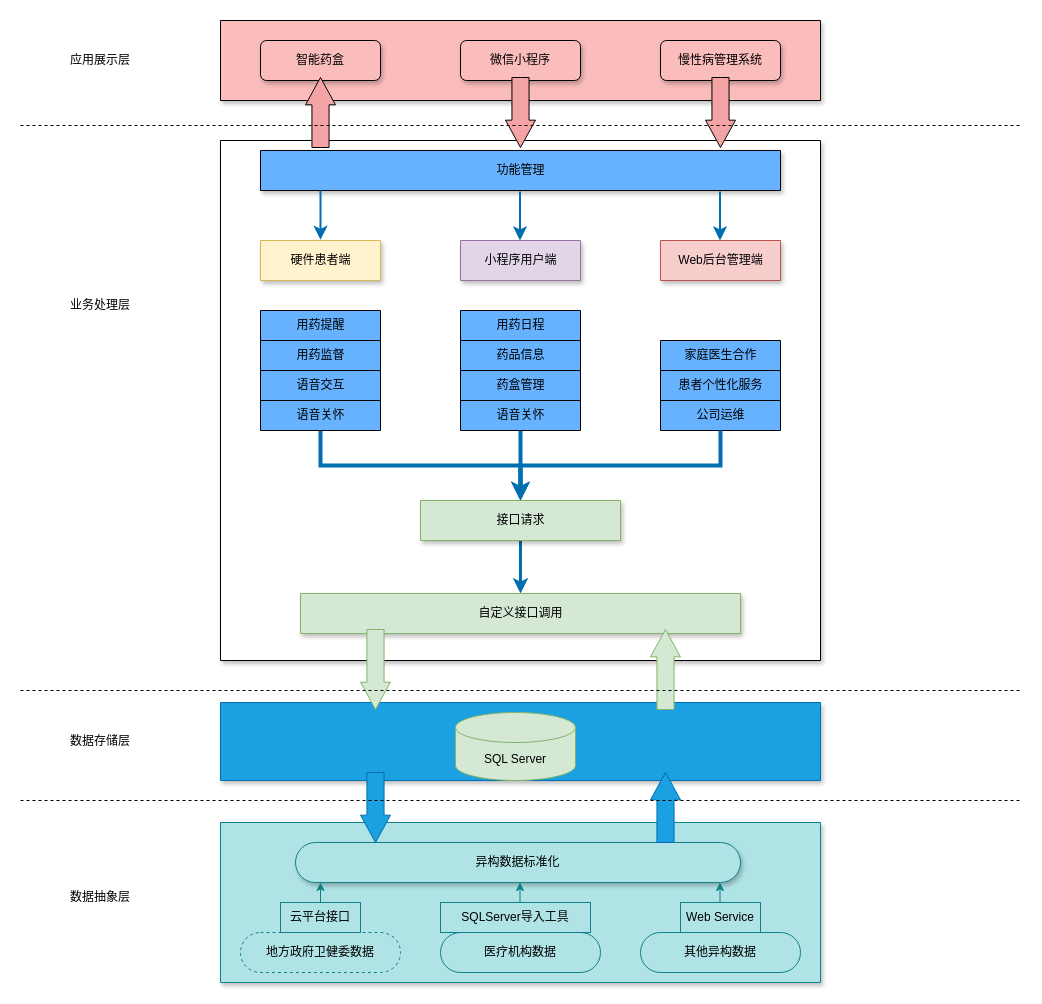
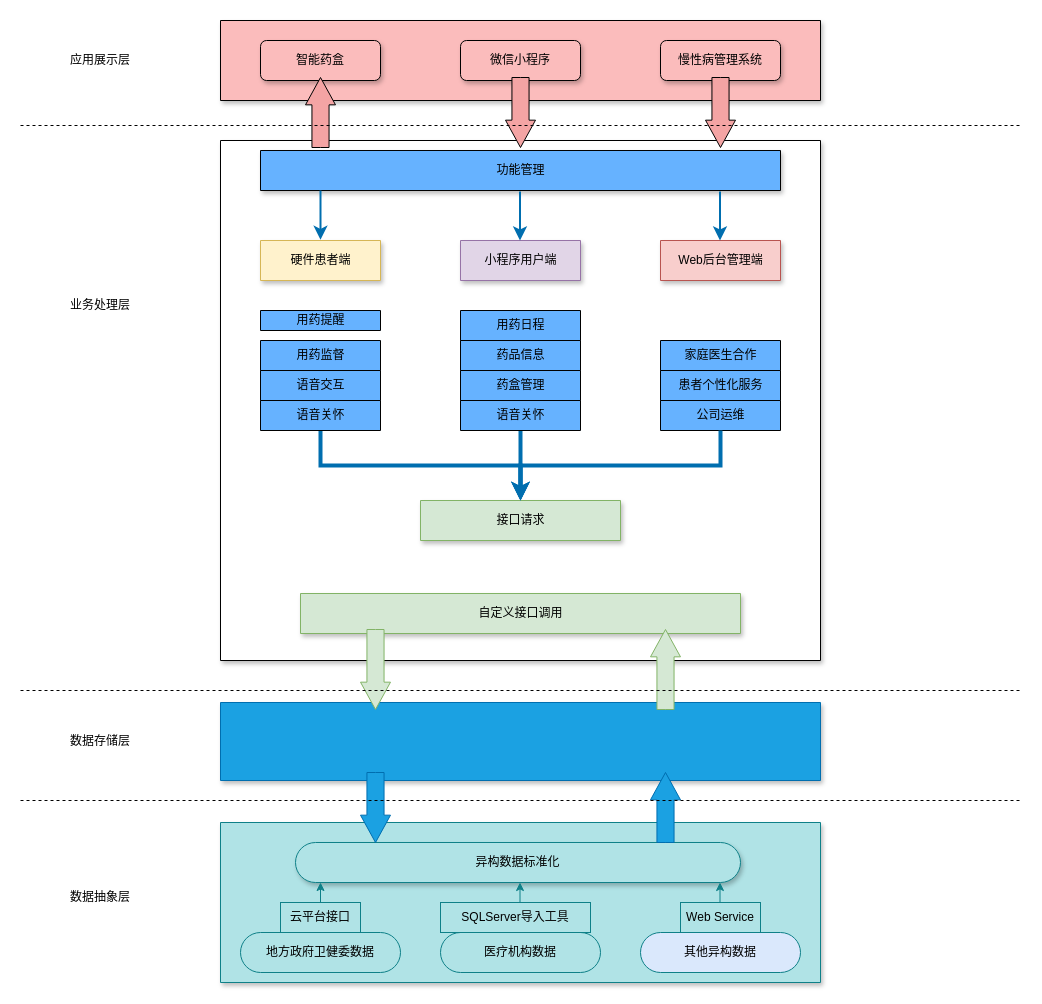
(321, 326) -> (321, 321)
(521, 562) -> none
(516, 747) -> none
(321, 953) -> (321, 953)
(721, 953) -> (721, 953)
